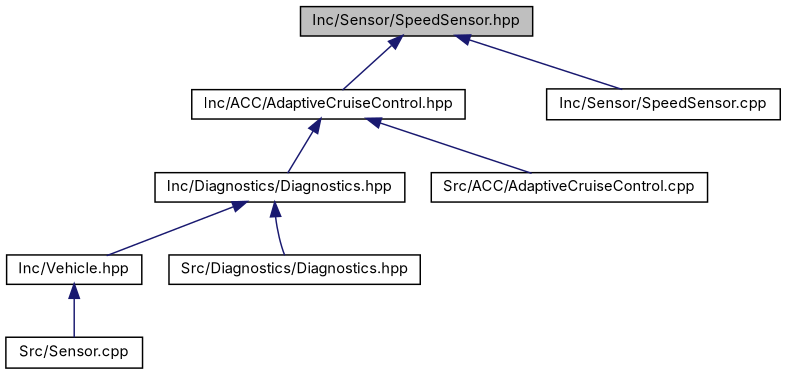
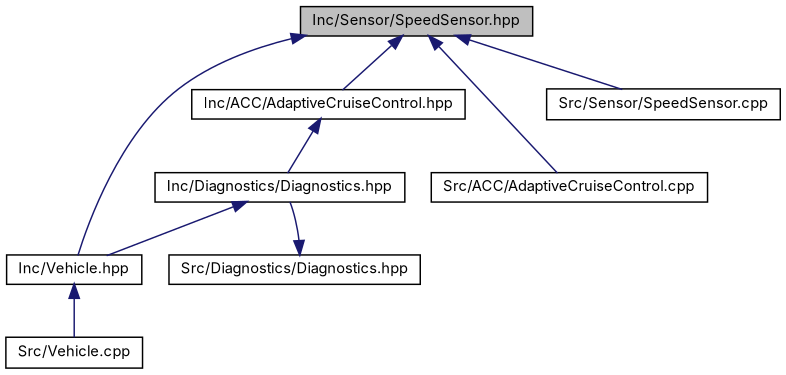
(663, 104) -> (663, 104)
none -> (152, 114)
(456, 148) -> (498, 110)
(279, 236) -> (296, 221)
(74, 353) -> (74, 353)
